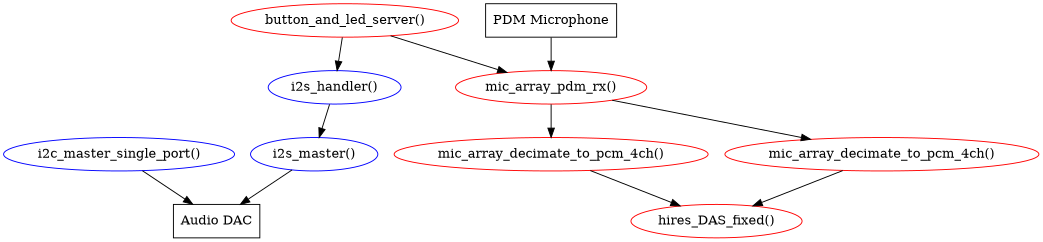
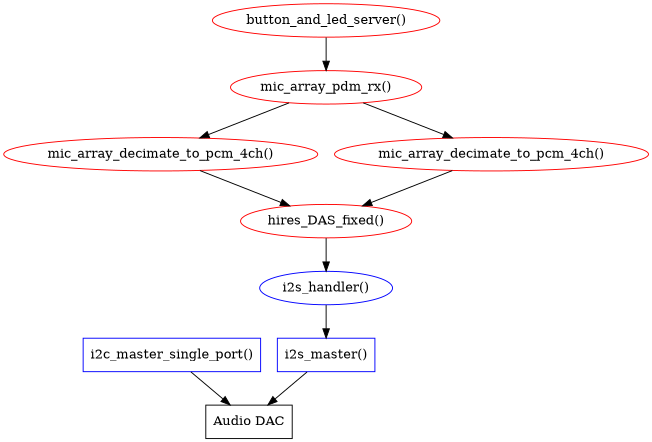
(551, 20) -> none
(340, 49) -> (326, 250)
(119, 154) -> (172, 355)
(314, 154) -> (326, 355)
